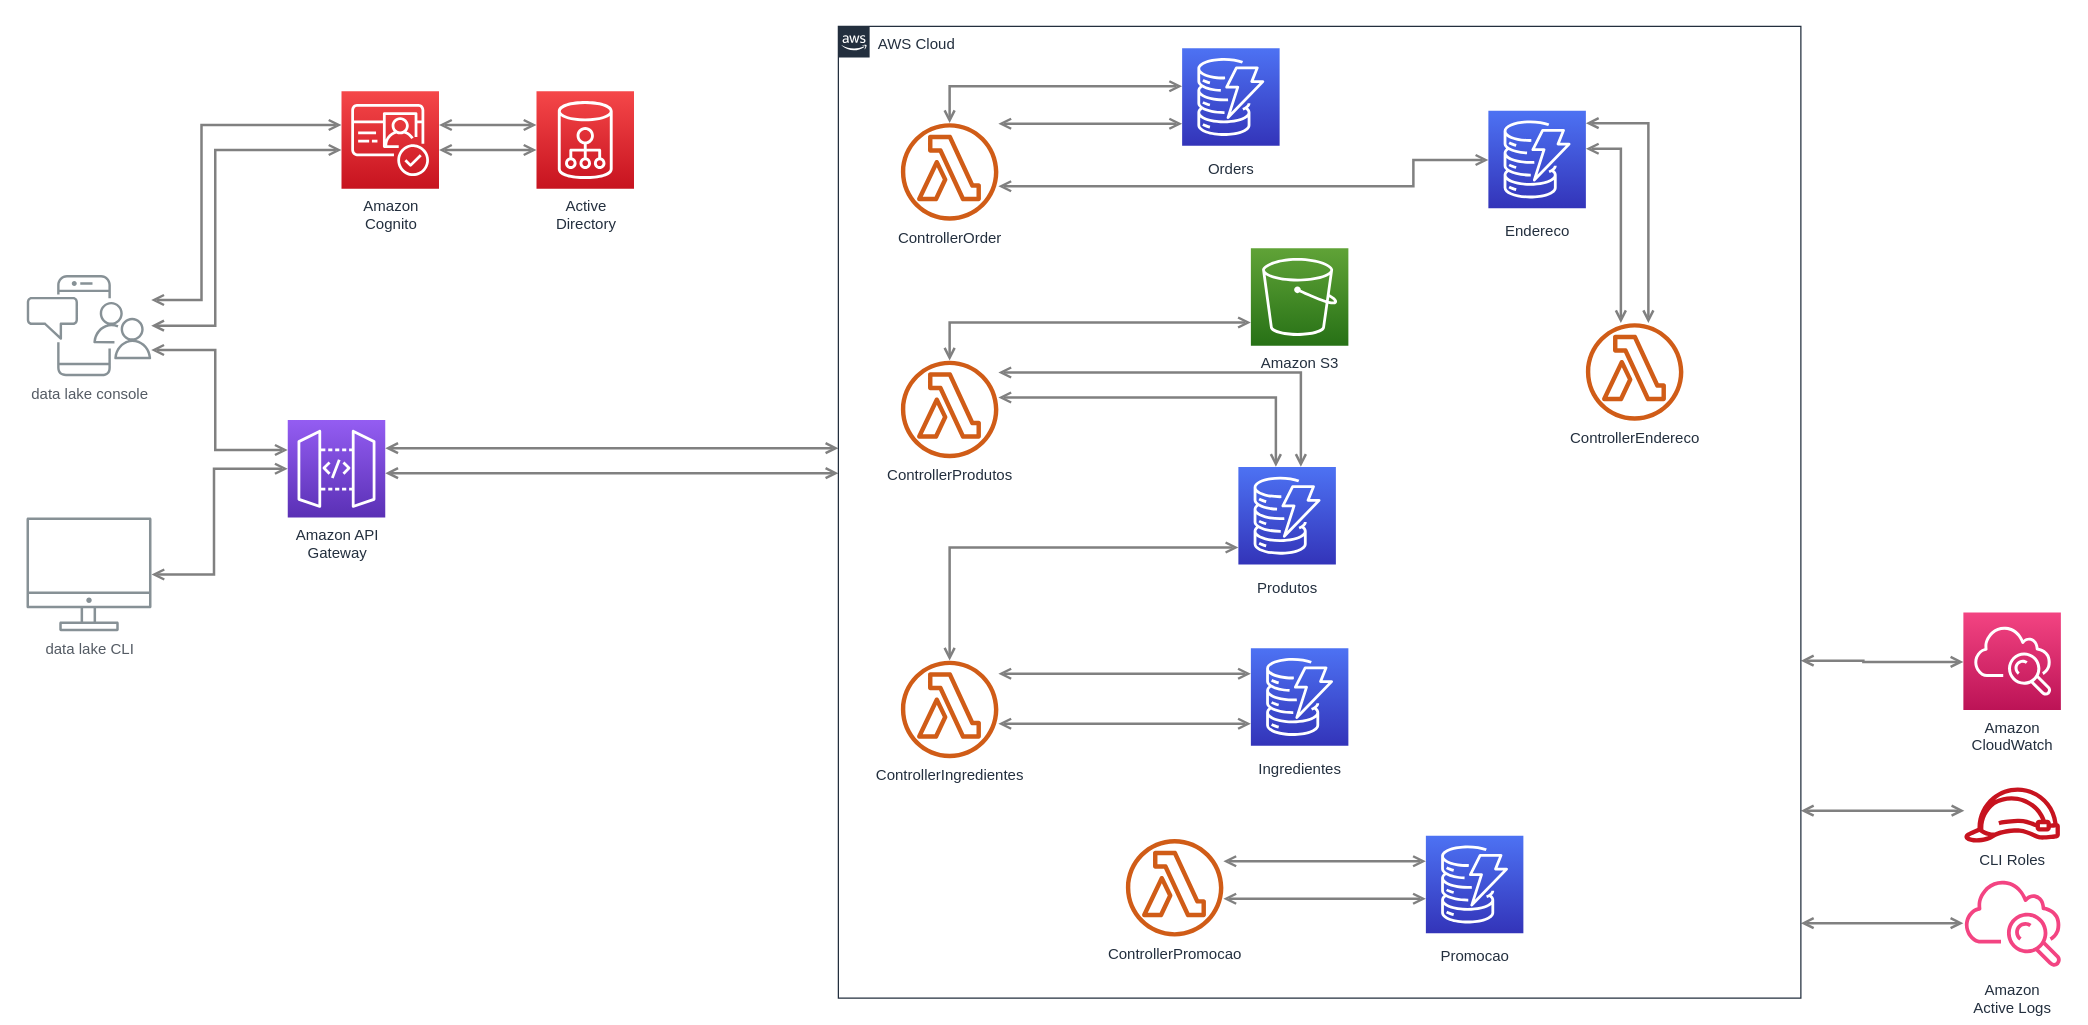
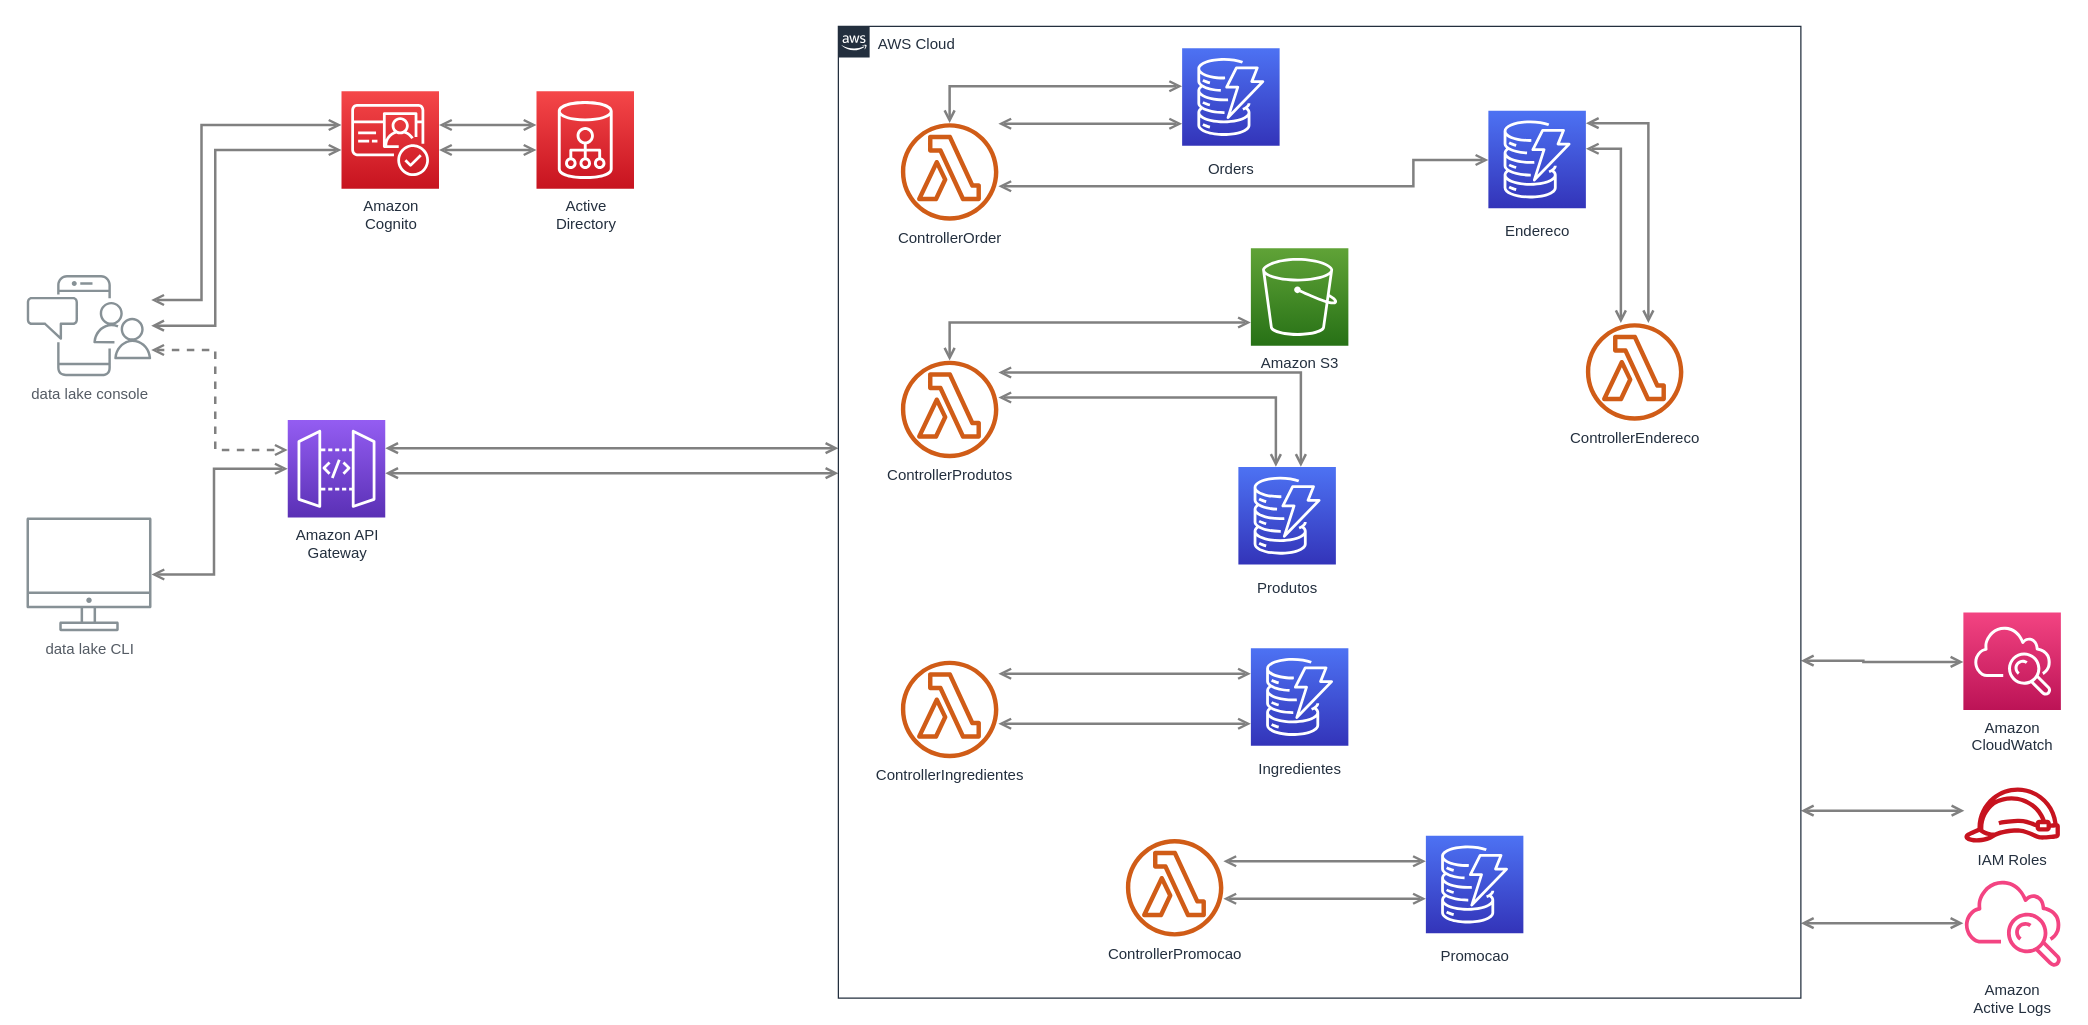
(215, 406) -> (215, 406)
(1037, 548) -> none
(2013, 861) -> (2013, 861)
